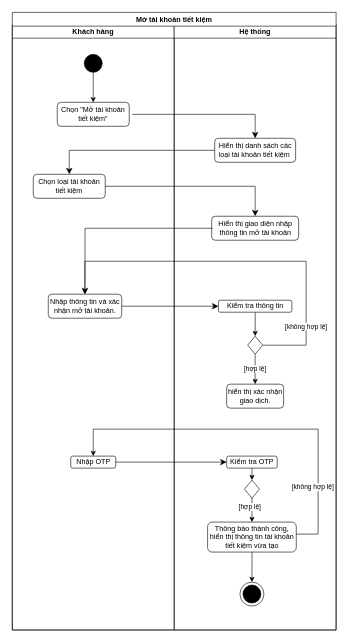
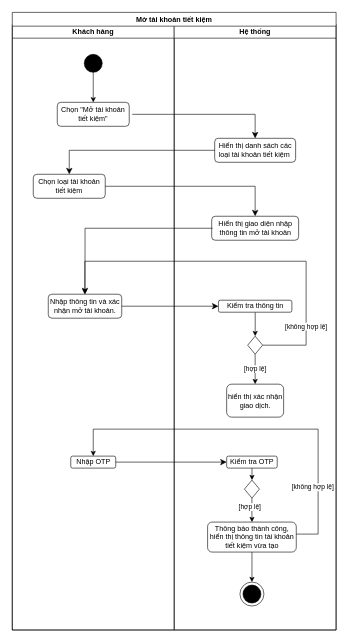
(255, 396) -> (255, 401)
